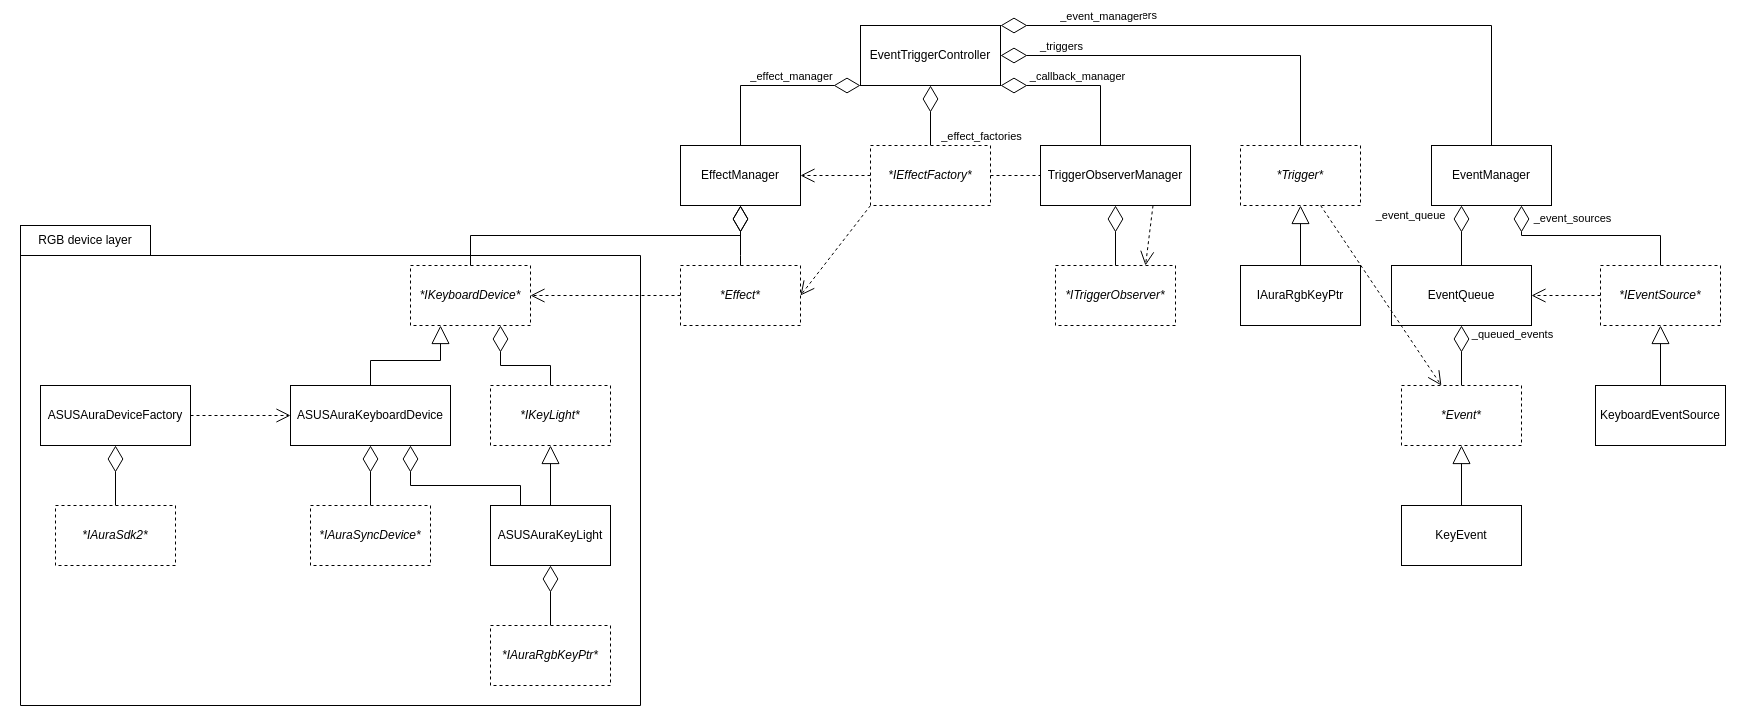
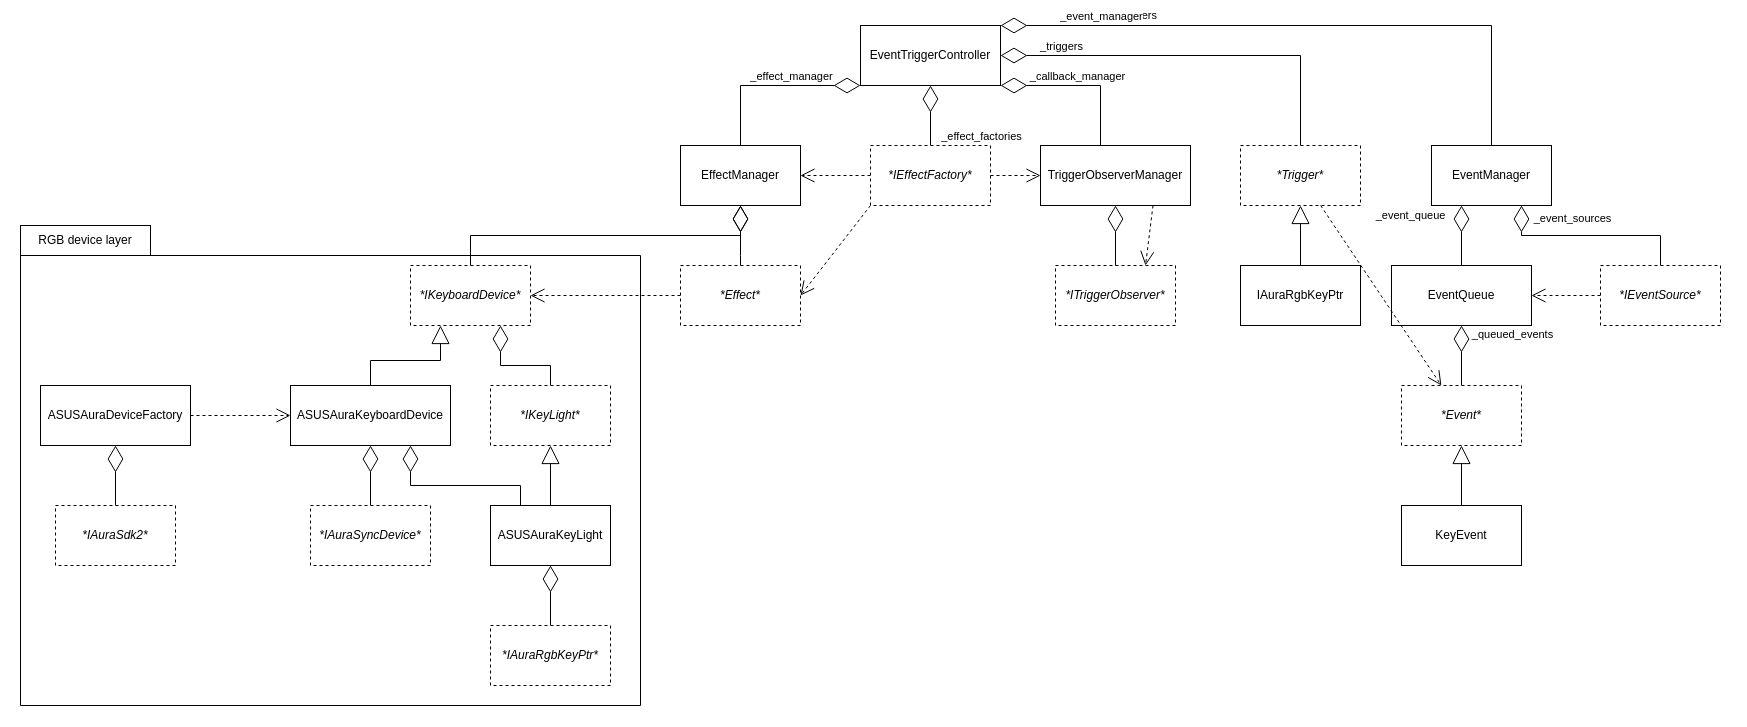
(1034, 176) -> (1034, 176)
(1661, 365) -> none
(1661, 416) -> none
